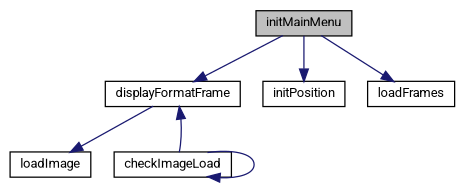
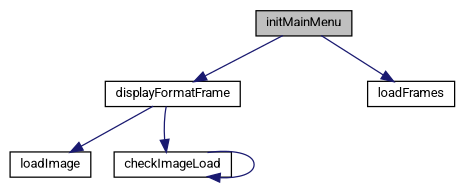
(304, 94) -> none
(181, 136) -> (164, 123)
